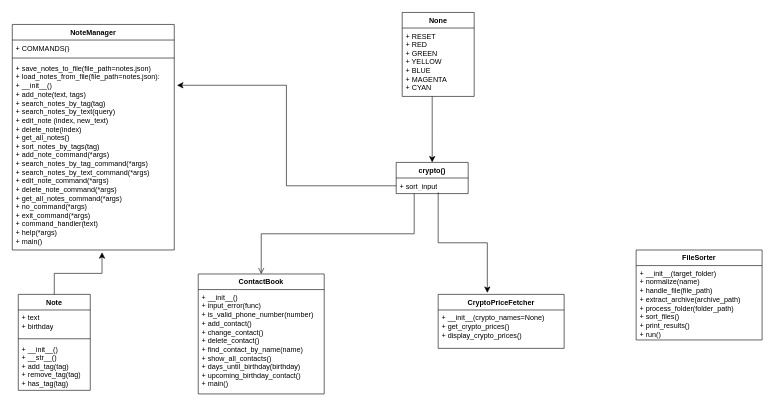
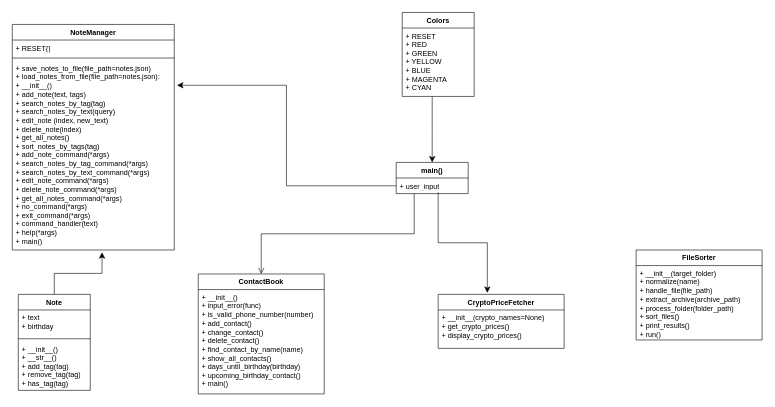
(438, 21) -> (438, 21)
(40, 48) -> (34, 48)
(432, 171) -> (432, 171)
(423, 186) -> (423, 186)
